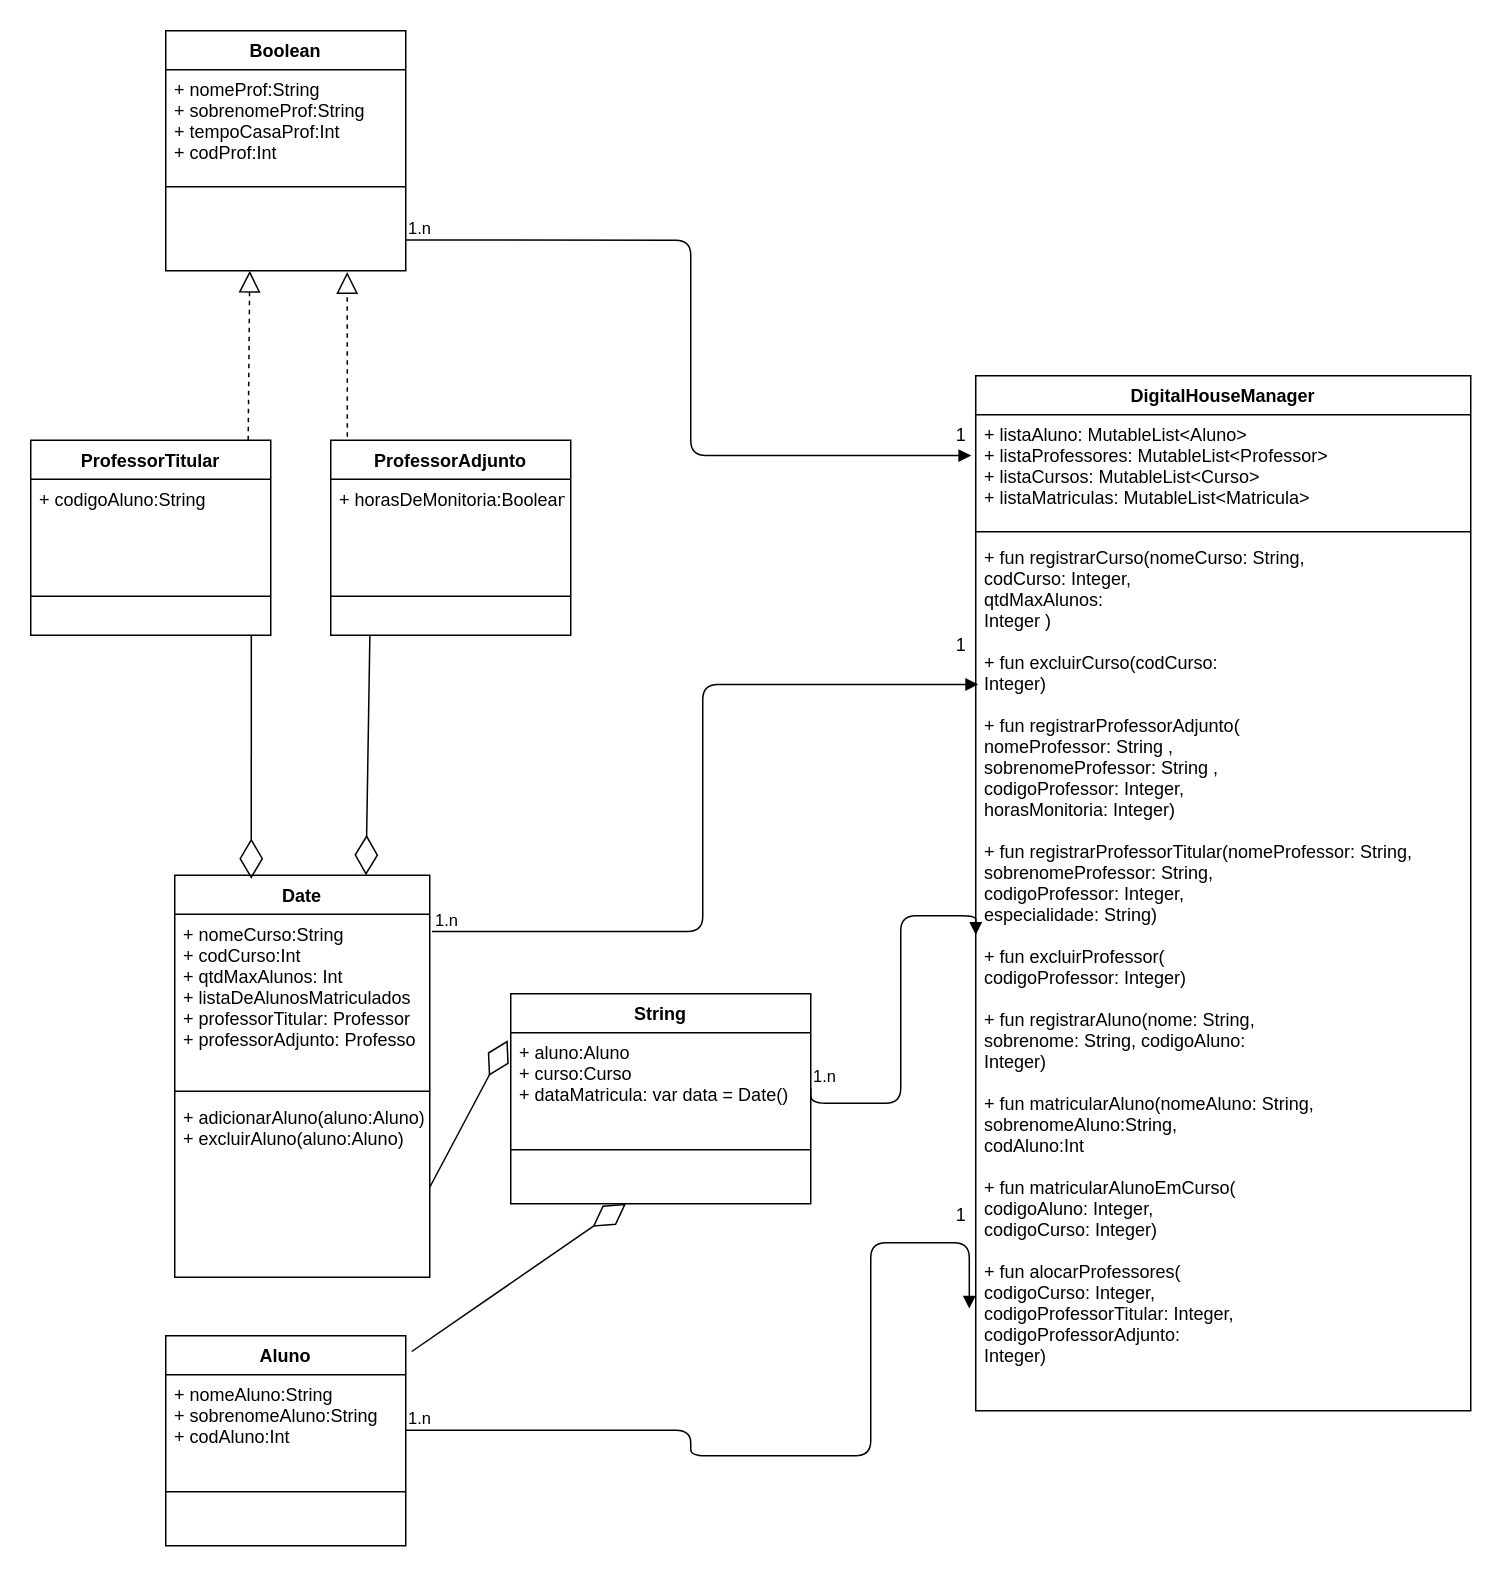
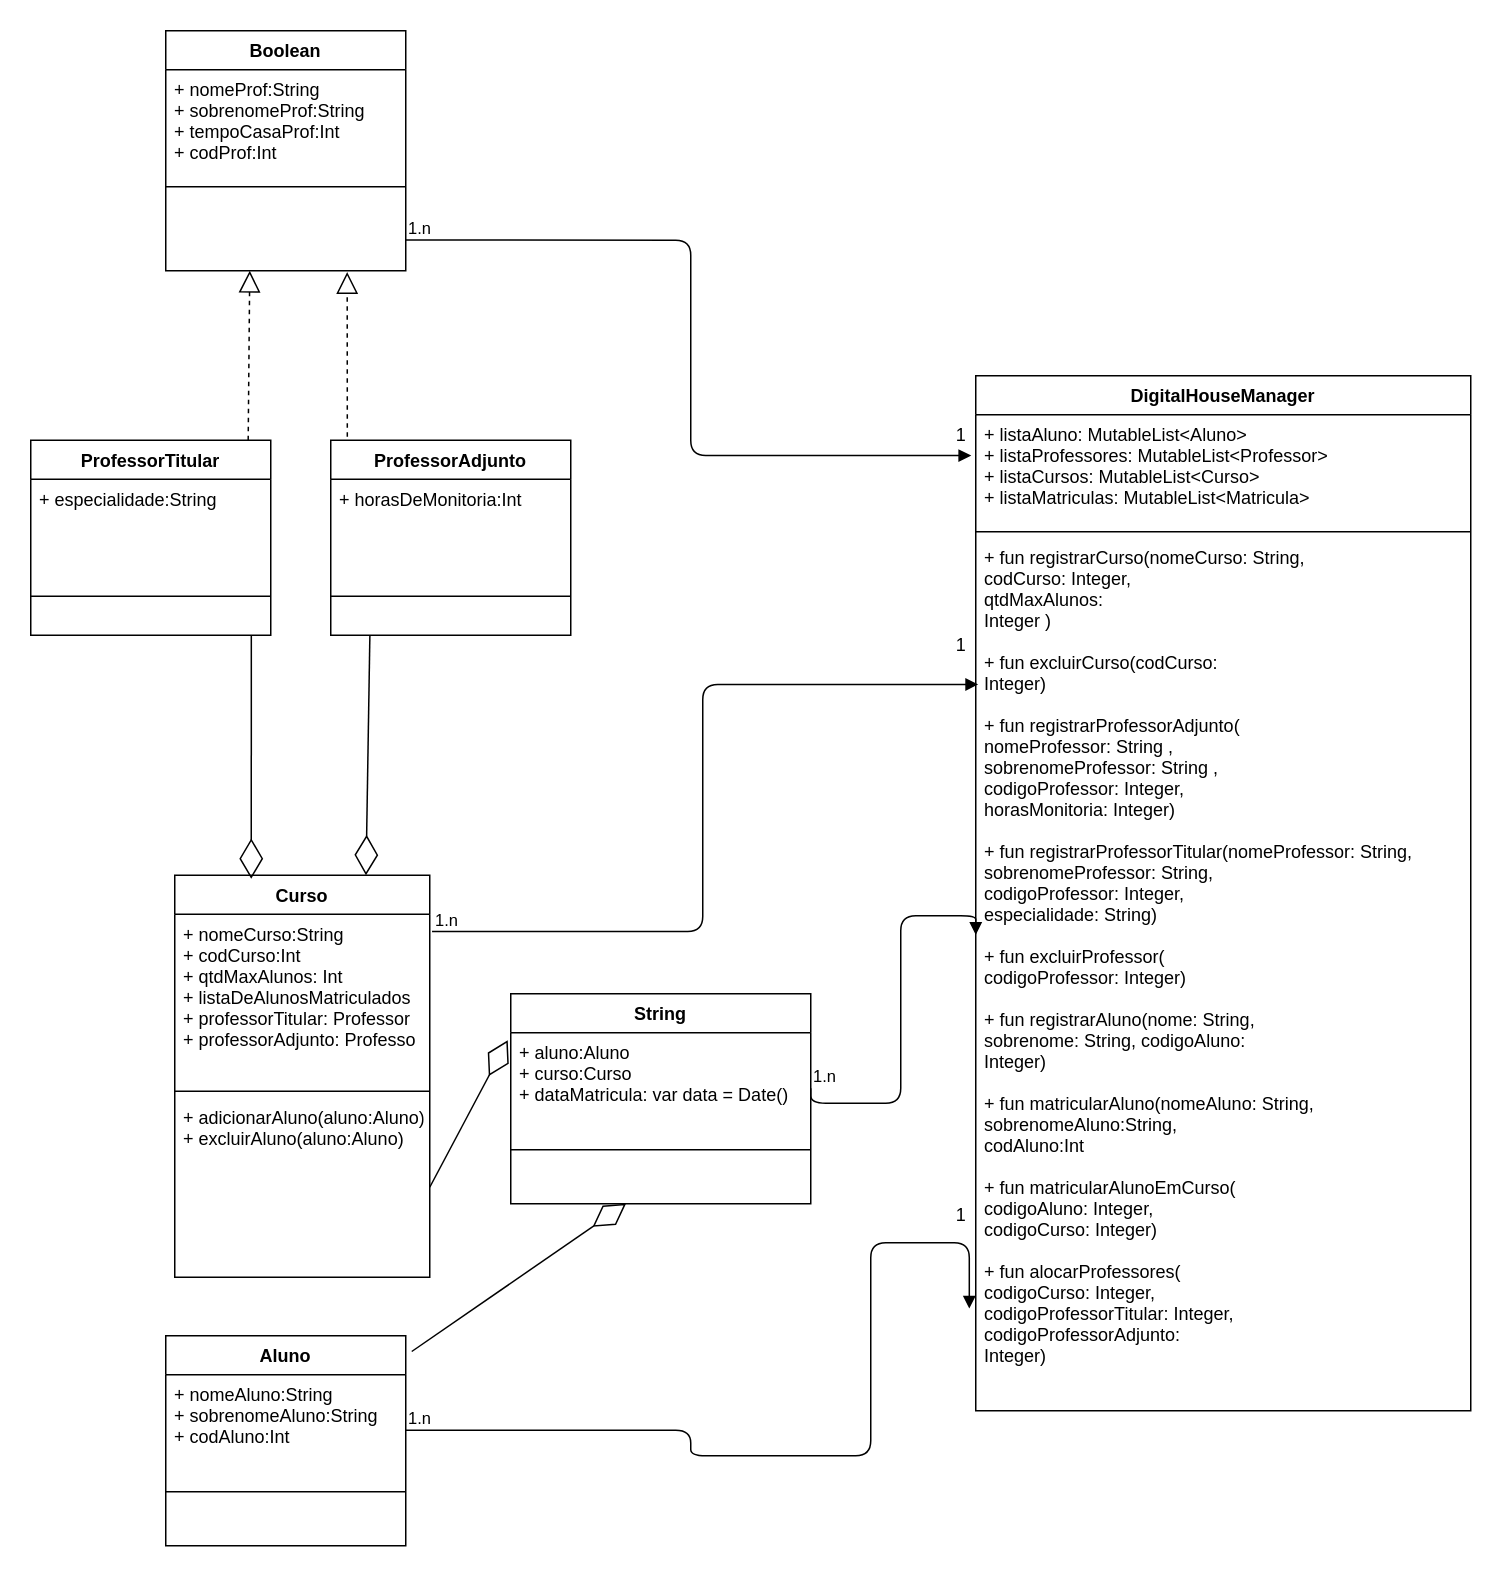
(128, 500) -> (136, 500)
(458, 500) -> (441, 500)
(302, 896) -> (302, 896)
